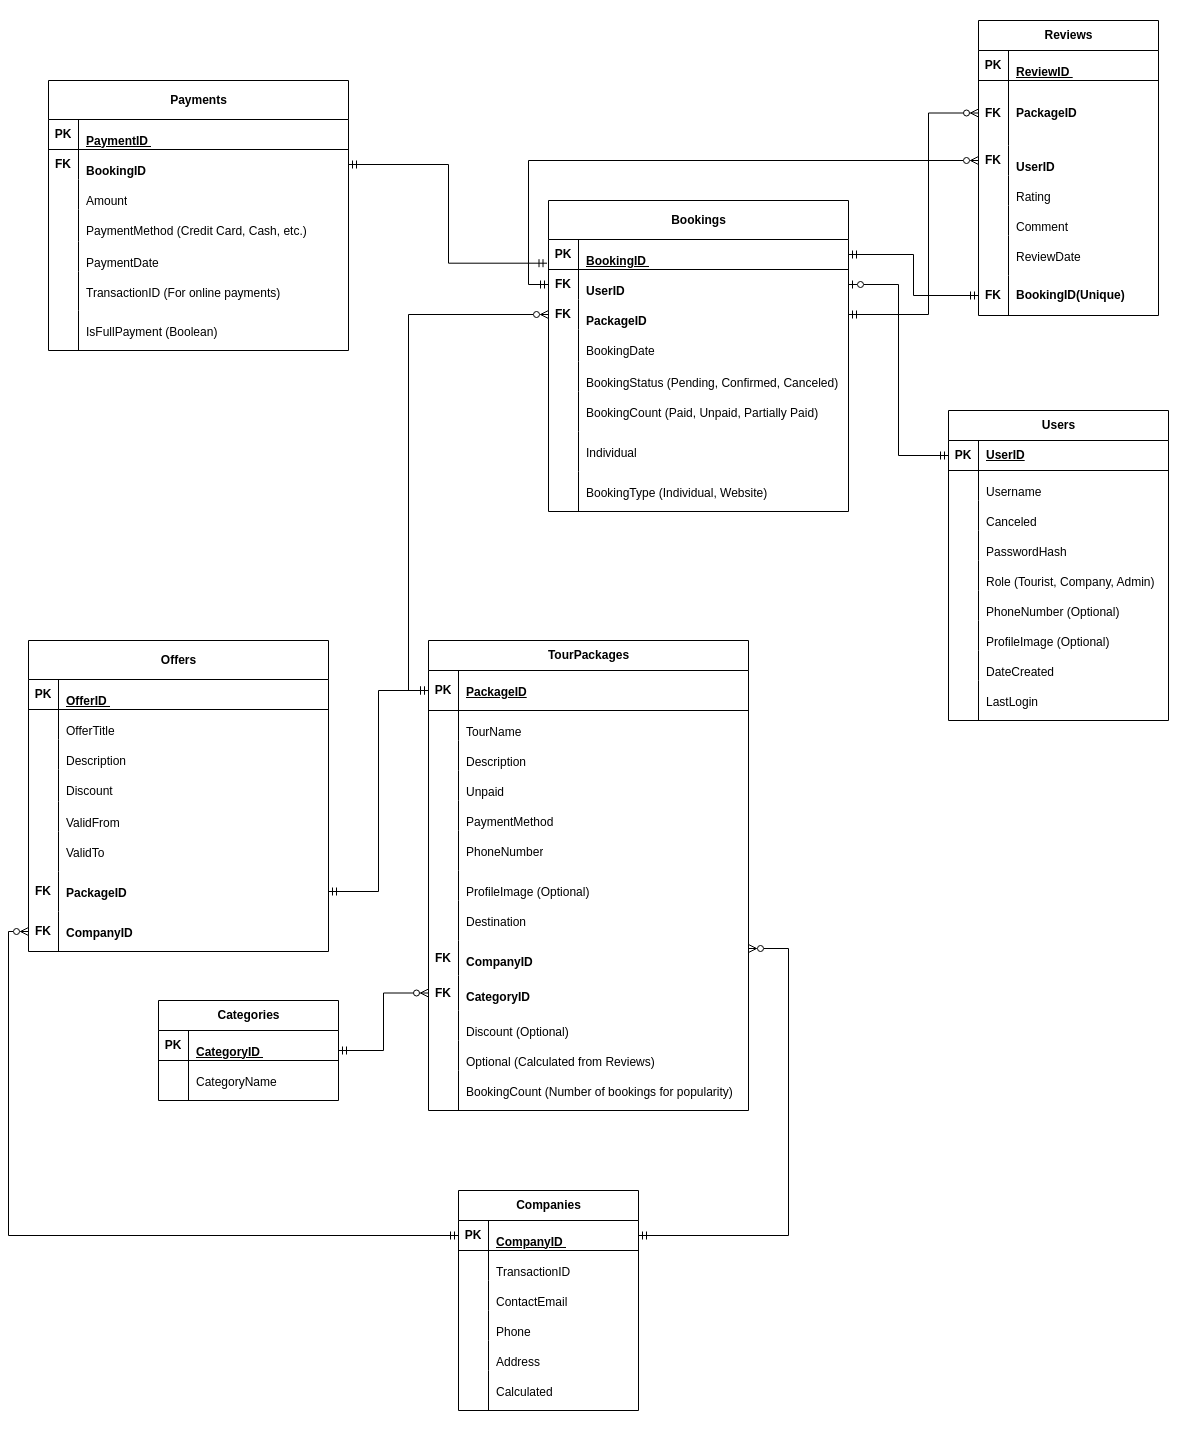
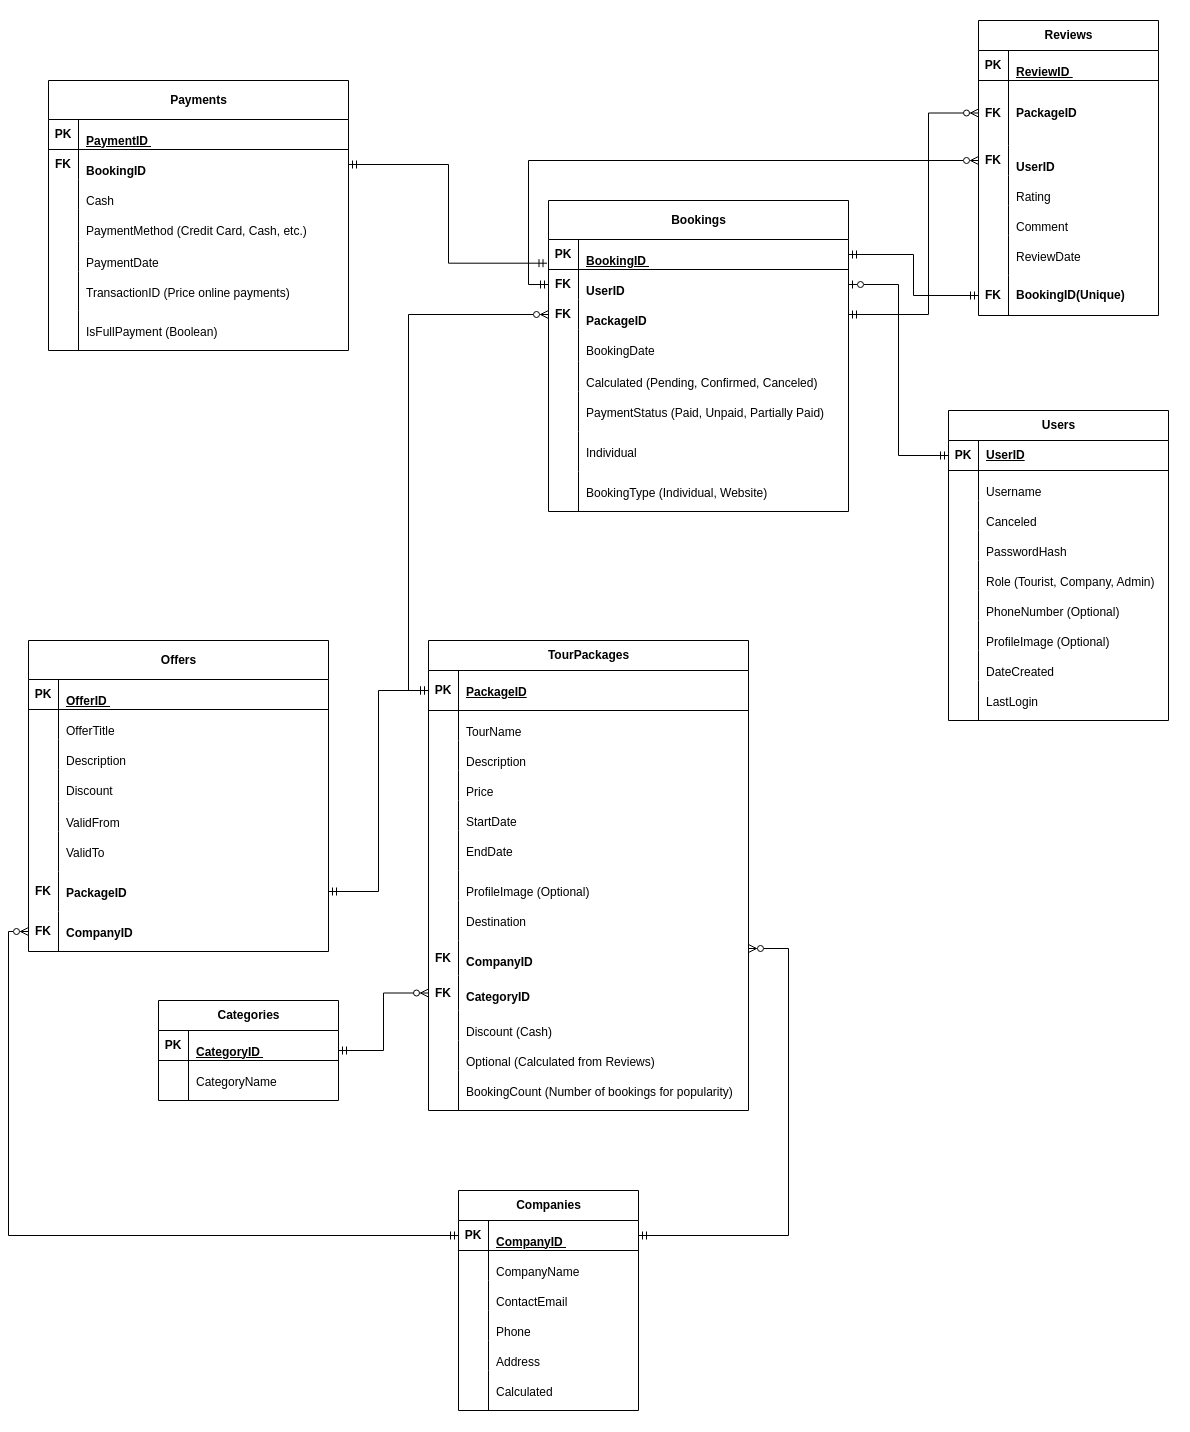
(107, 195) -> (100, 195)
(195, 292) -> (200, 292)
(718, 377) -> (709, 377)
(711, 412) -> (716, 412)
(485, 786) -> (482, 786)
(510, 816) -> (497, 816)
(503, 851) -> (490, 851)
(524, 1026) -> (514, 1026)
(539, 1266) -> (533, 1266)
